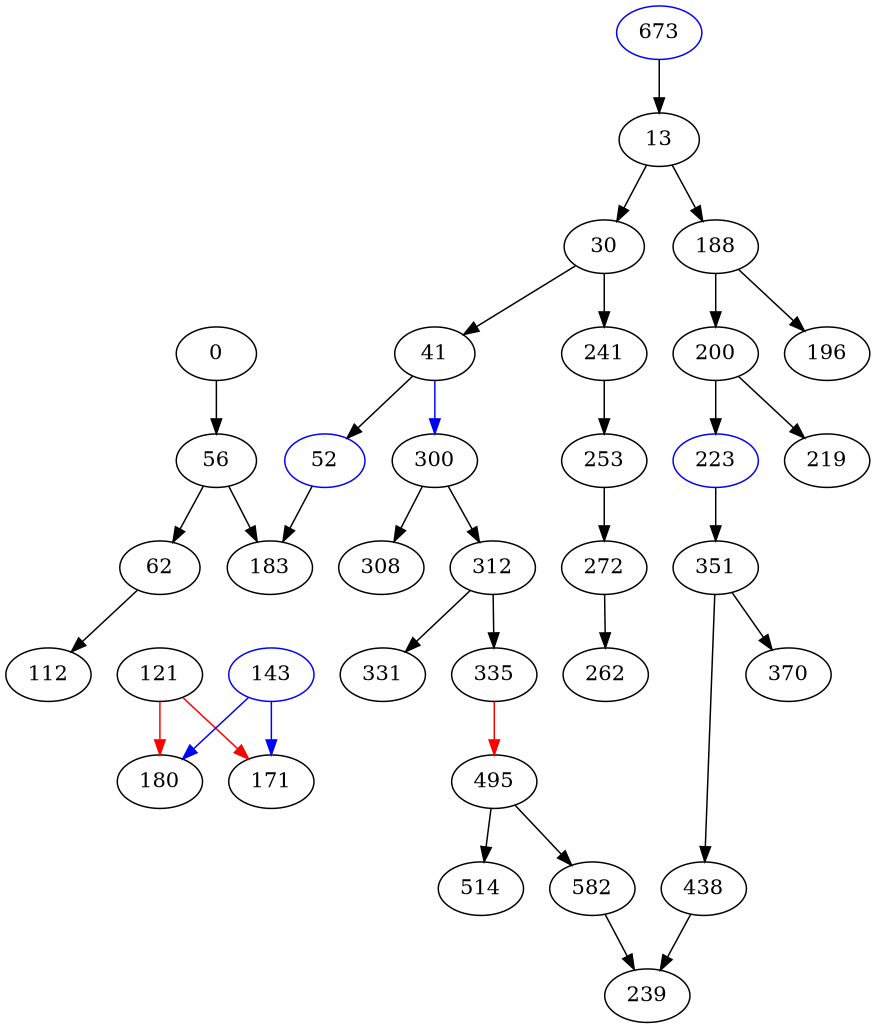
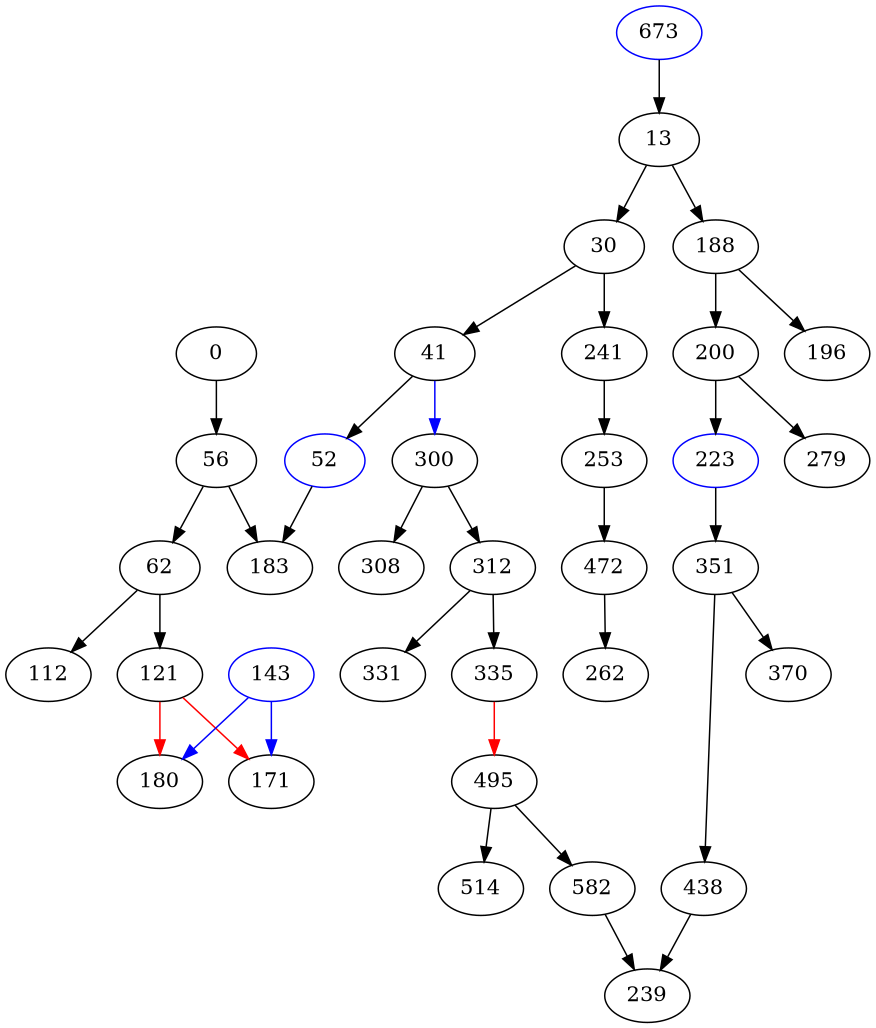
(827, 461) -> (827, 461)
(604, 568) -> (604, 568)
none -> (160, 614)
